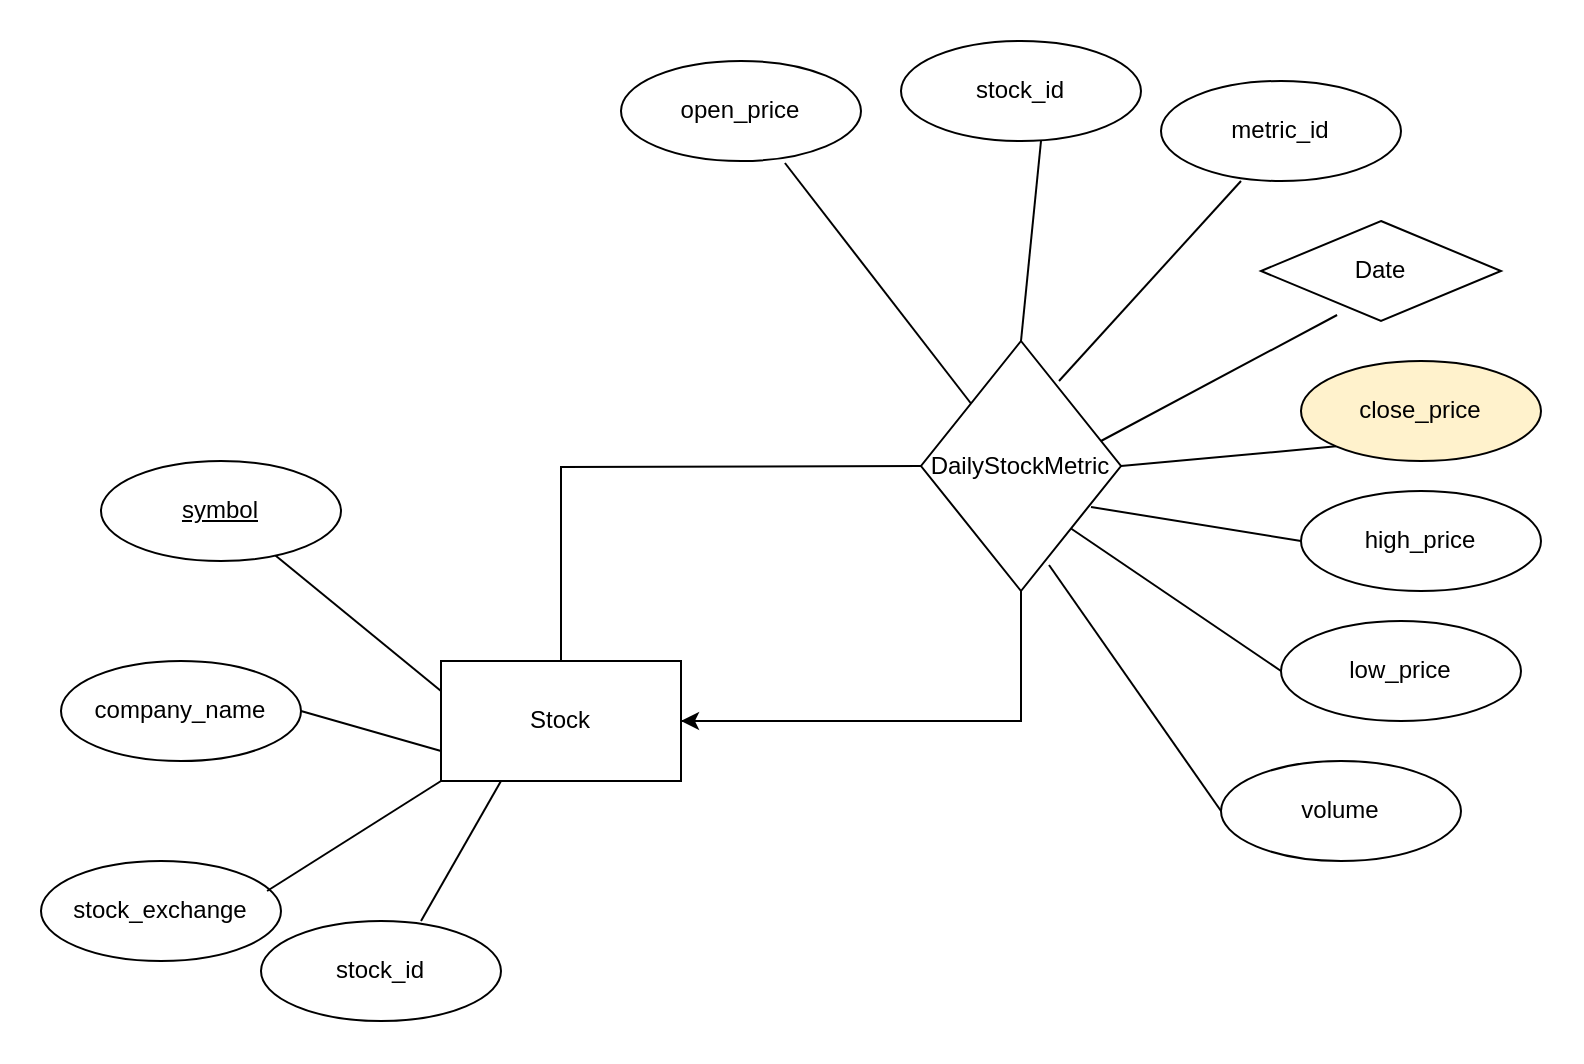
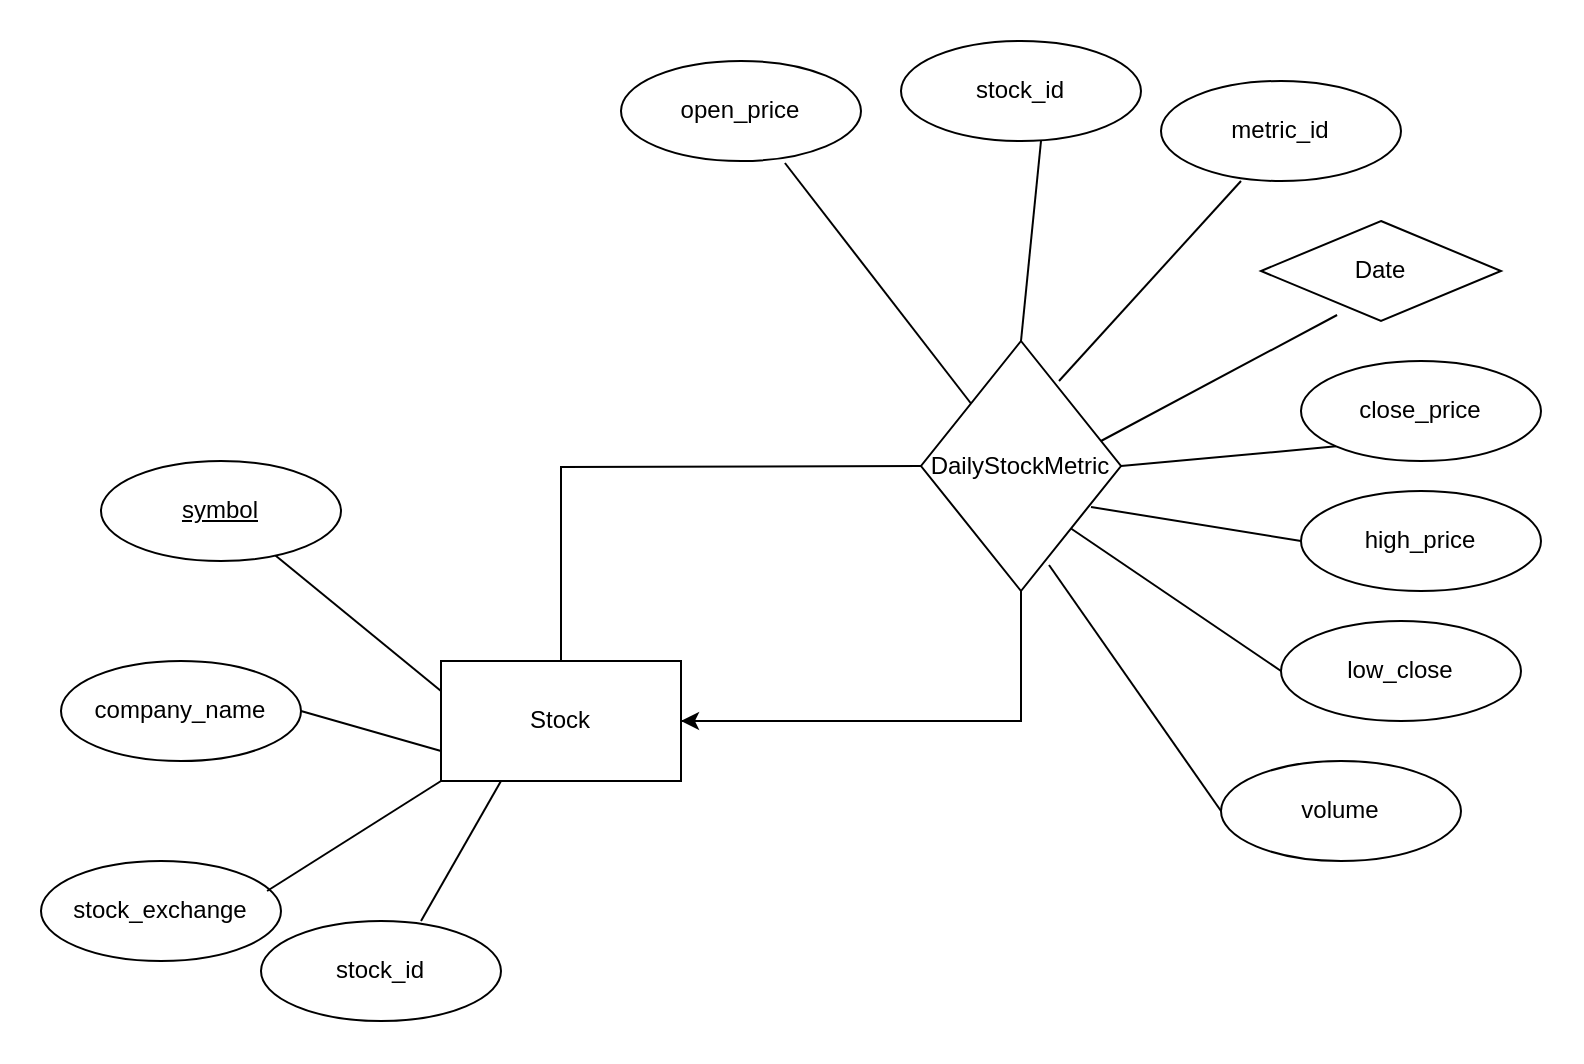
(1421, 411) -> (1421, 411)
(1401, 671) -> (1401, 671)
